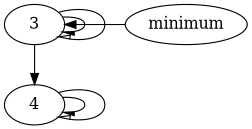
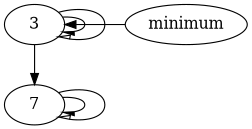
(35, 105) -> (35, 105)
